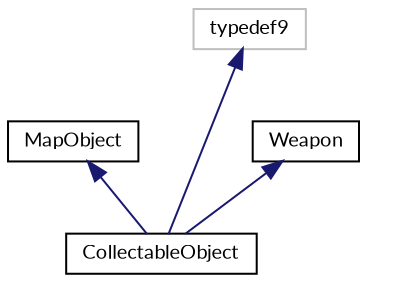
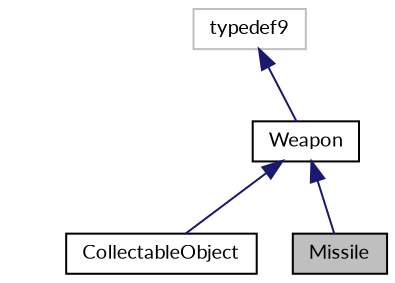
(73, 141) -> none
(202, 151) -> (283, 95)
none -> (340, 254)
